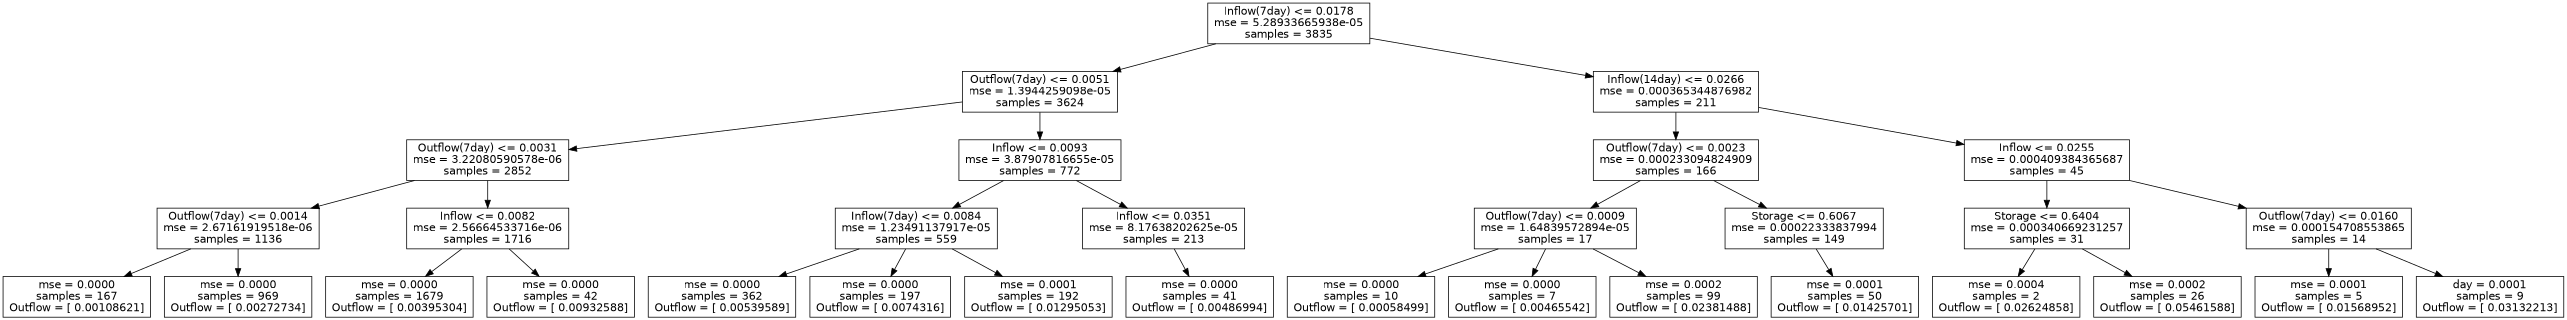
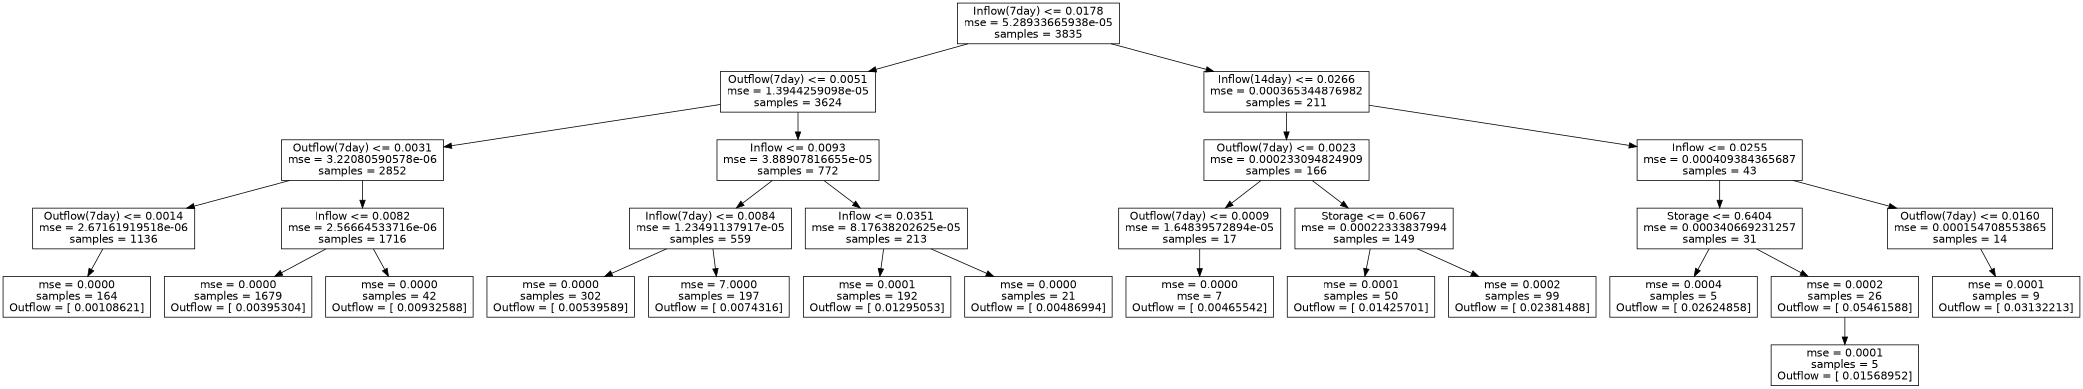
(1040, 160) -> (798, 160)
(2047, 160) -> (1720, 160)
(2329, 259) -> (1845, 327)
(974, 261) -> (882, 259)
(1616, 261) -> (1445, 261)
(77, 297) -> (77, 297)
(238, 297) -> none
(722, 297) -> (561, 297)
(880, 297) -> (719, 297)
(1200, 297) -> (1038, 297)
(1361, 297) -> none
(1522, 297) -> (1200, 297)
(2006, 297) -> (1684, 297)
(2490, 297) -> (2006, 297)
